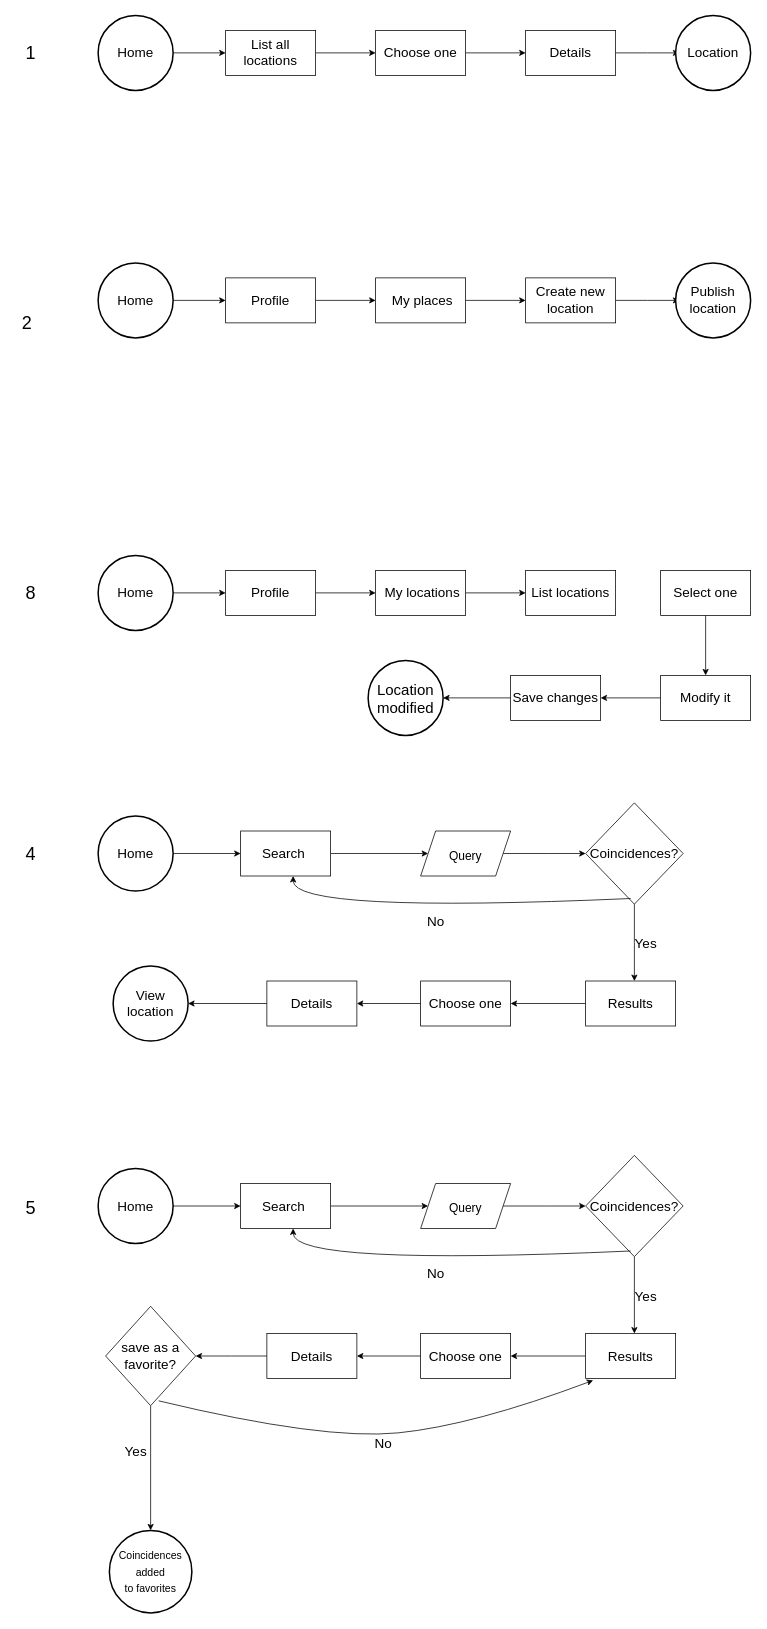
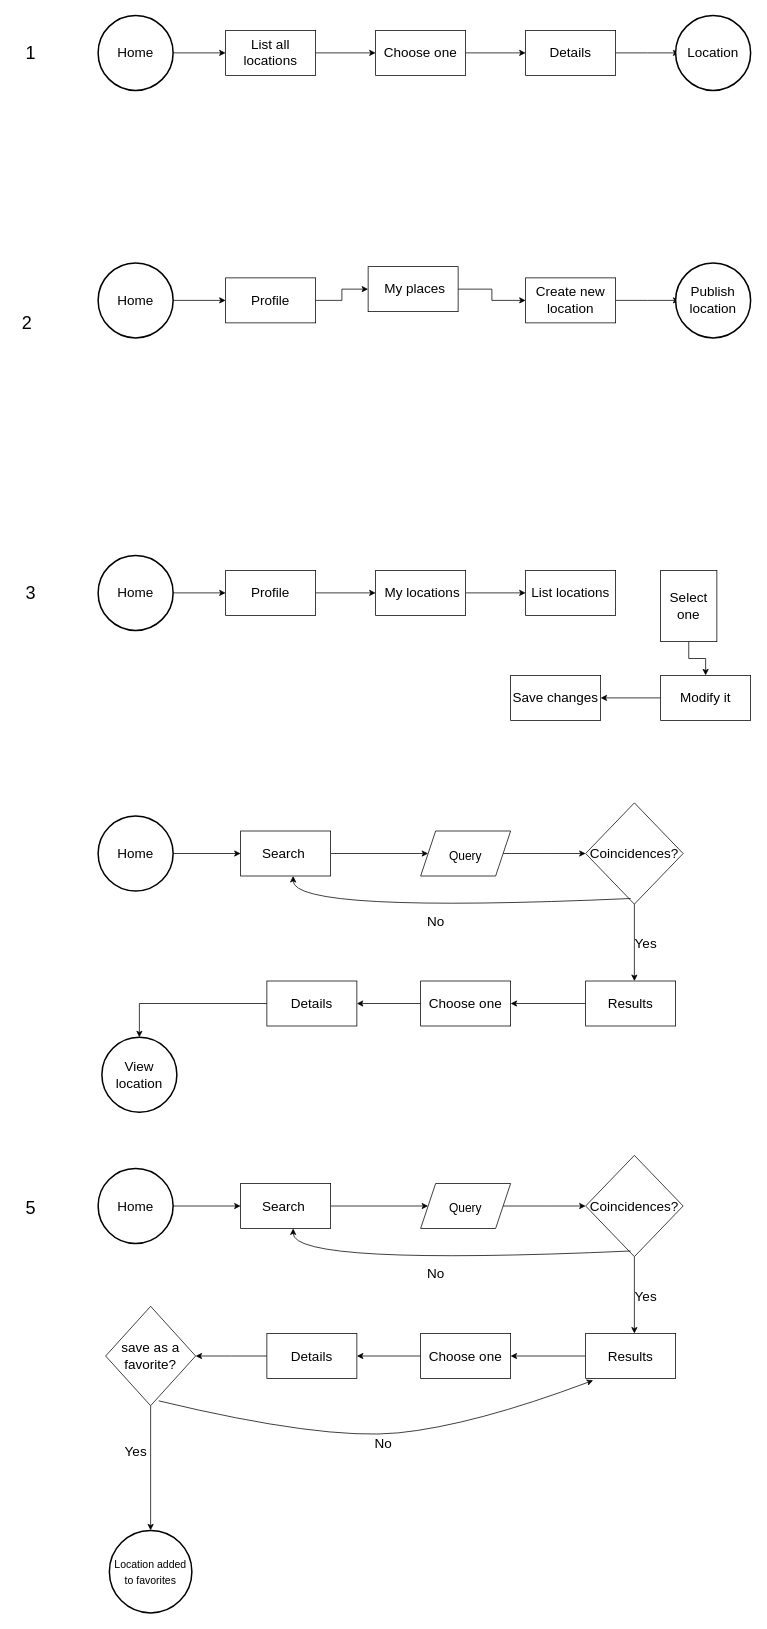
(420, 300) -> (413, 289)
(31, 593) -> (31, 593)
(705, 593) -> (689, 606)
(405, 698) -> none
(449, 698) -> none
(30, 854) -> none
(150, 1004) -> (139, 1075)
(150, 1572) -> (150, 1572)
